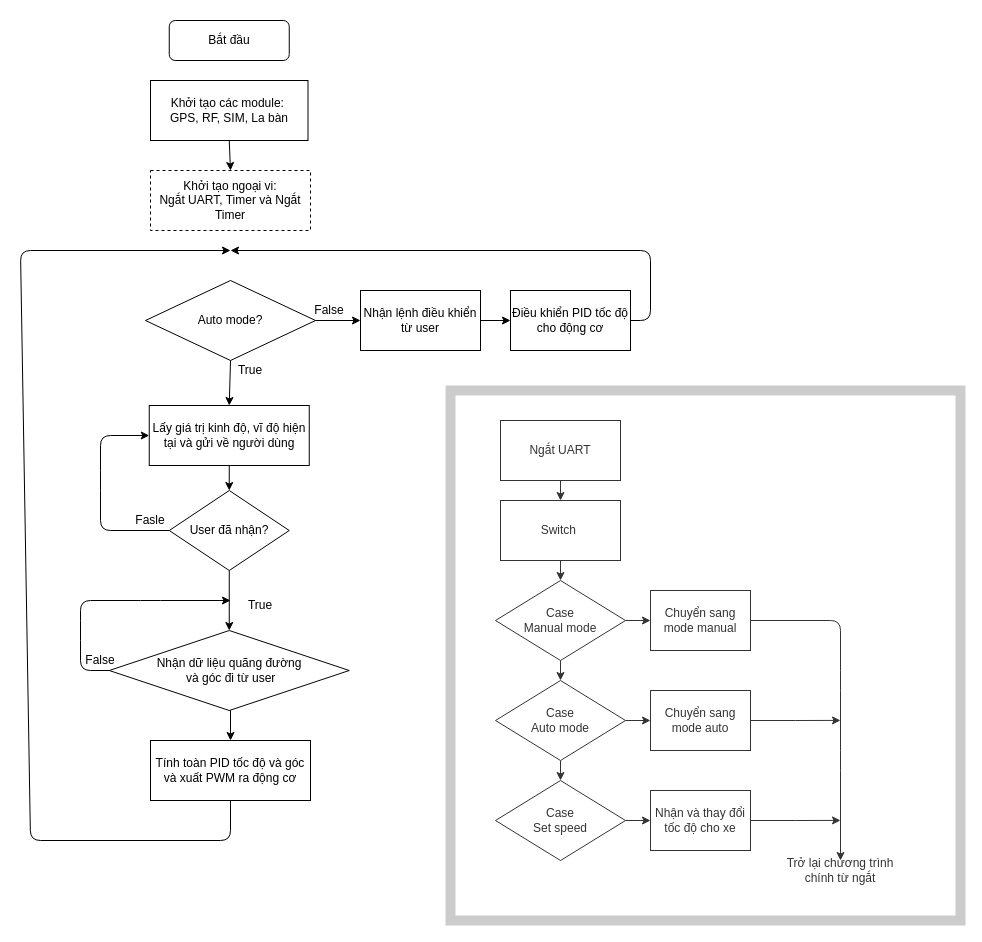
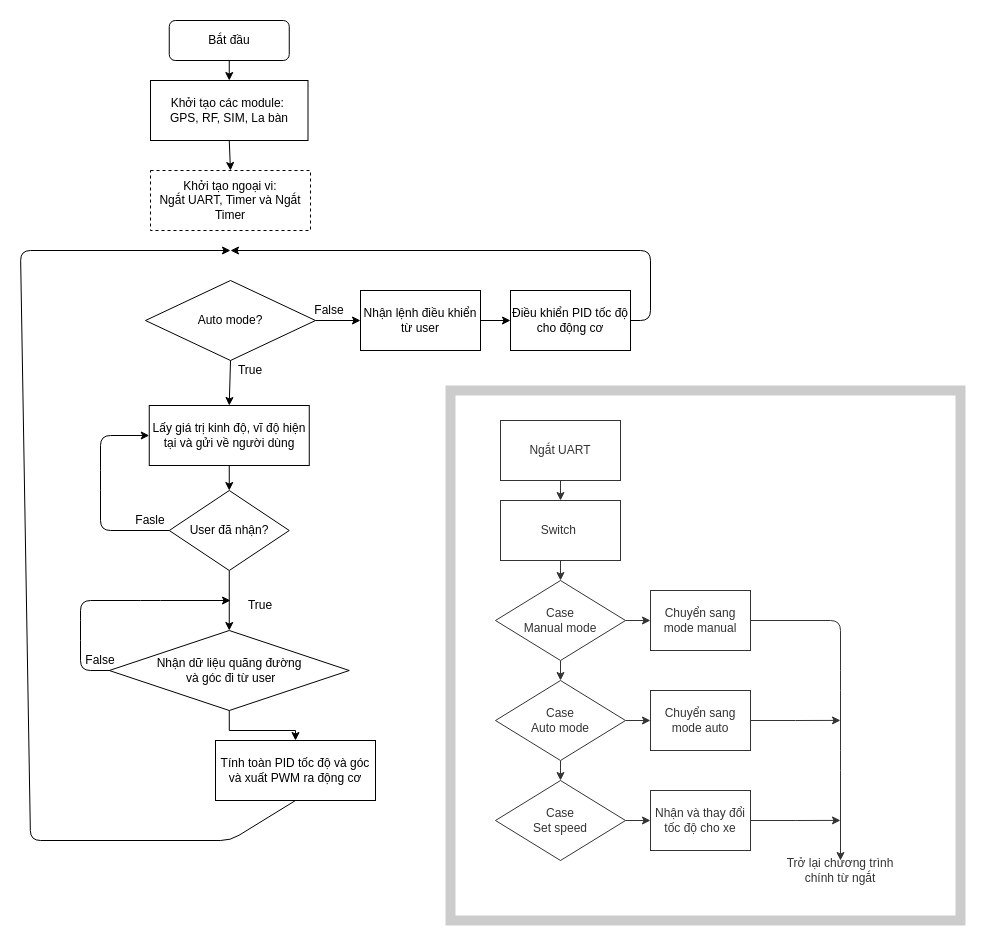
none -> (229, 67)
(231, 771) -> (296, 771)
